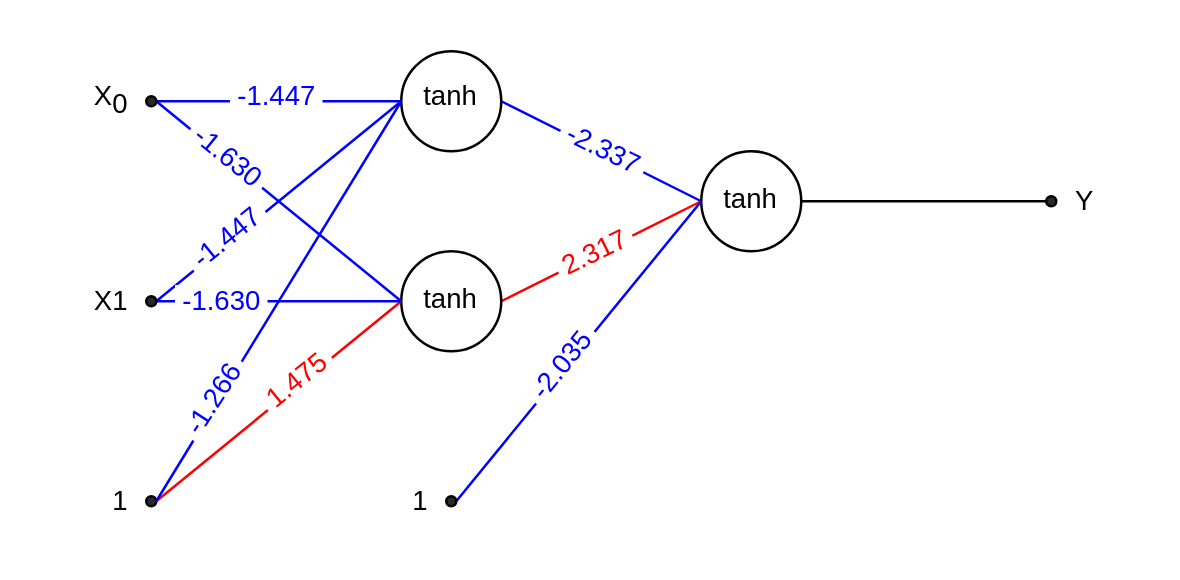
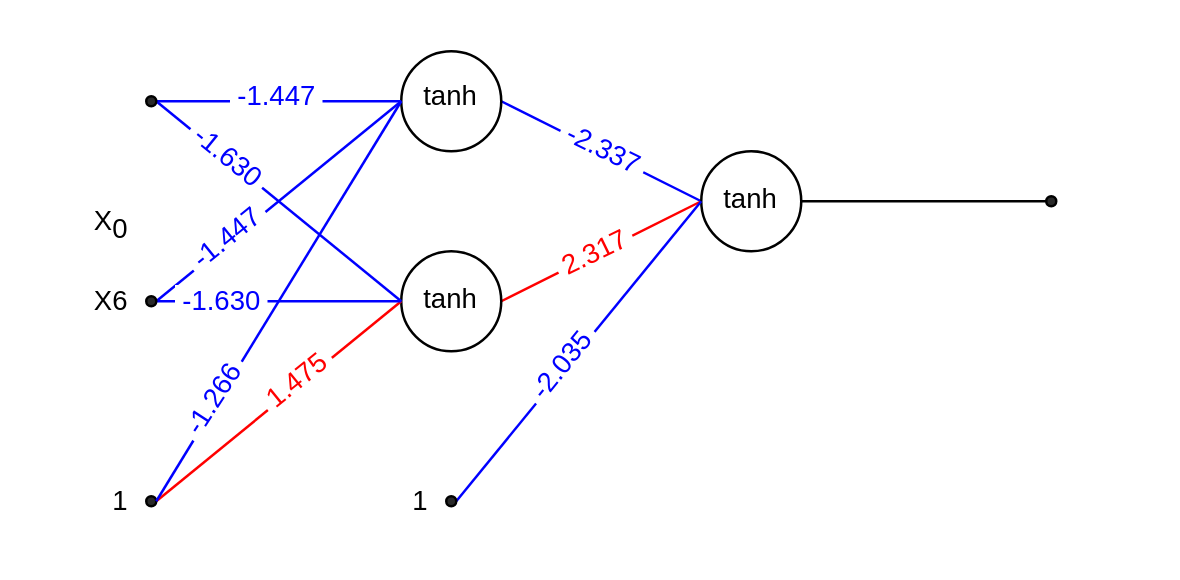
(89, 101) -> (89, 226)
(1101, 201) -> none
(113, 301) -> (113, 301)
